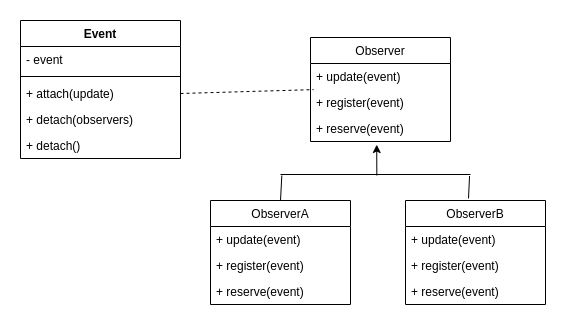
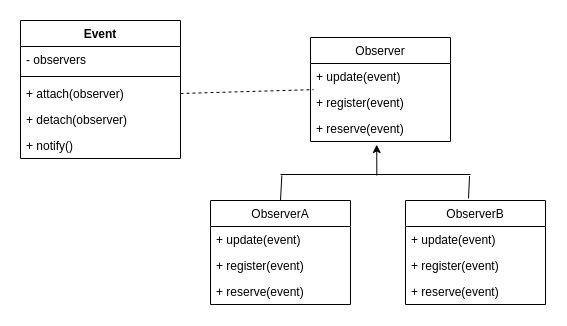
(48, 60) -> (61, 60)
(78, 94) -> (85, 94)
(88, 120) -> (85, 120)
(58, 146) -> (56, 146)
